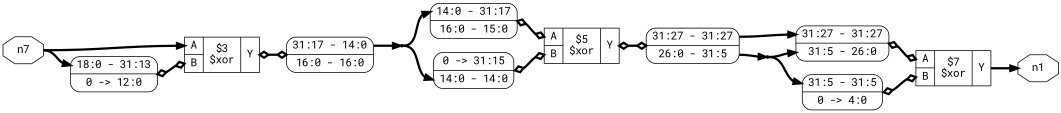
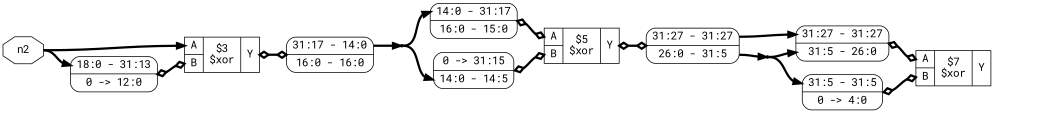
(23, 50) -> (23, 50)
(1038, 68) -> none
(474, 79) -> (474, 79)
